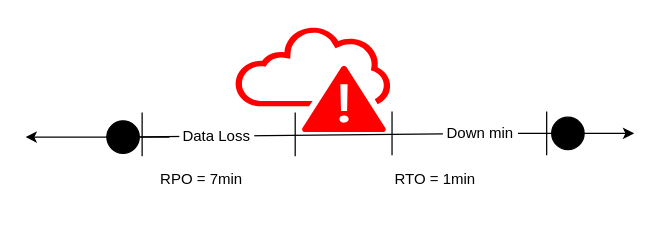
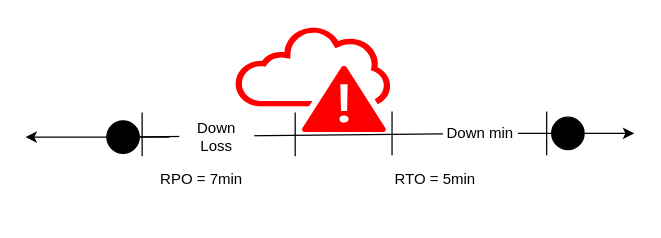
(217, 137) -> (217, 137)
(436, 179) -> (436, 179)
